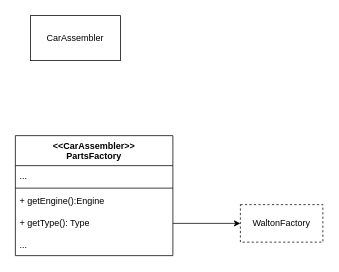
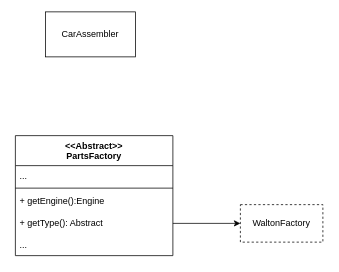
(75, 38) -> (90, 34)
(94, 151) -> (94, 151)
(66, 212) -> (69, 212)
